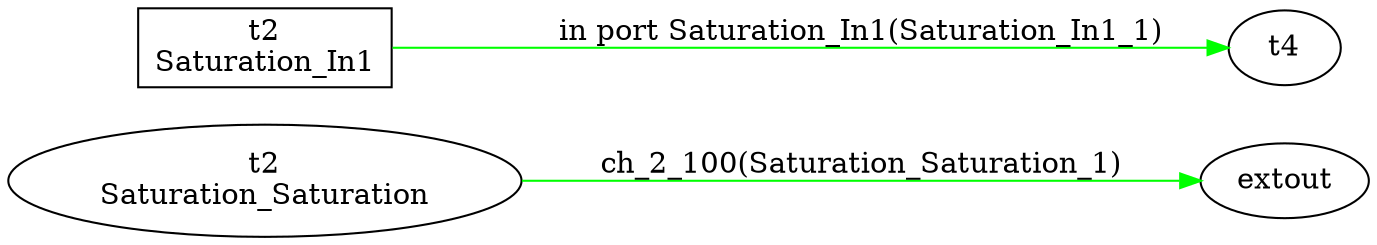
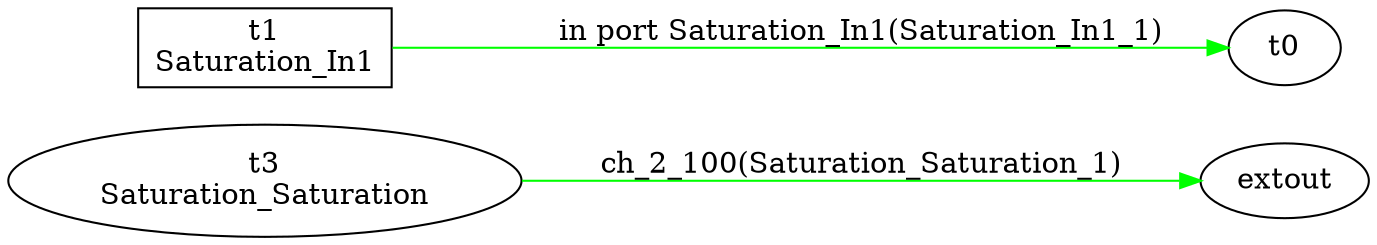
(265, 48) -> (265, 48)
(1285, 48) -> (1285, 48)
(265, 181) -> (265, 181)
